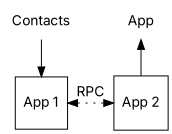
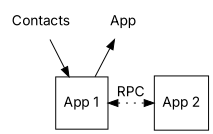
(141, 63) -> (102, 63)
